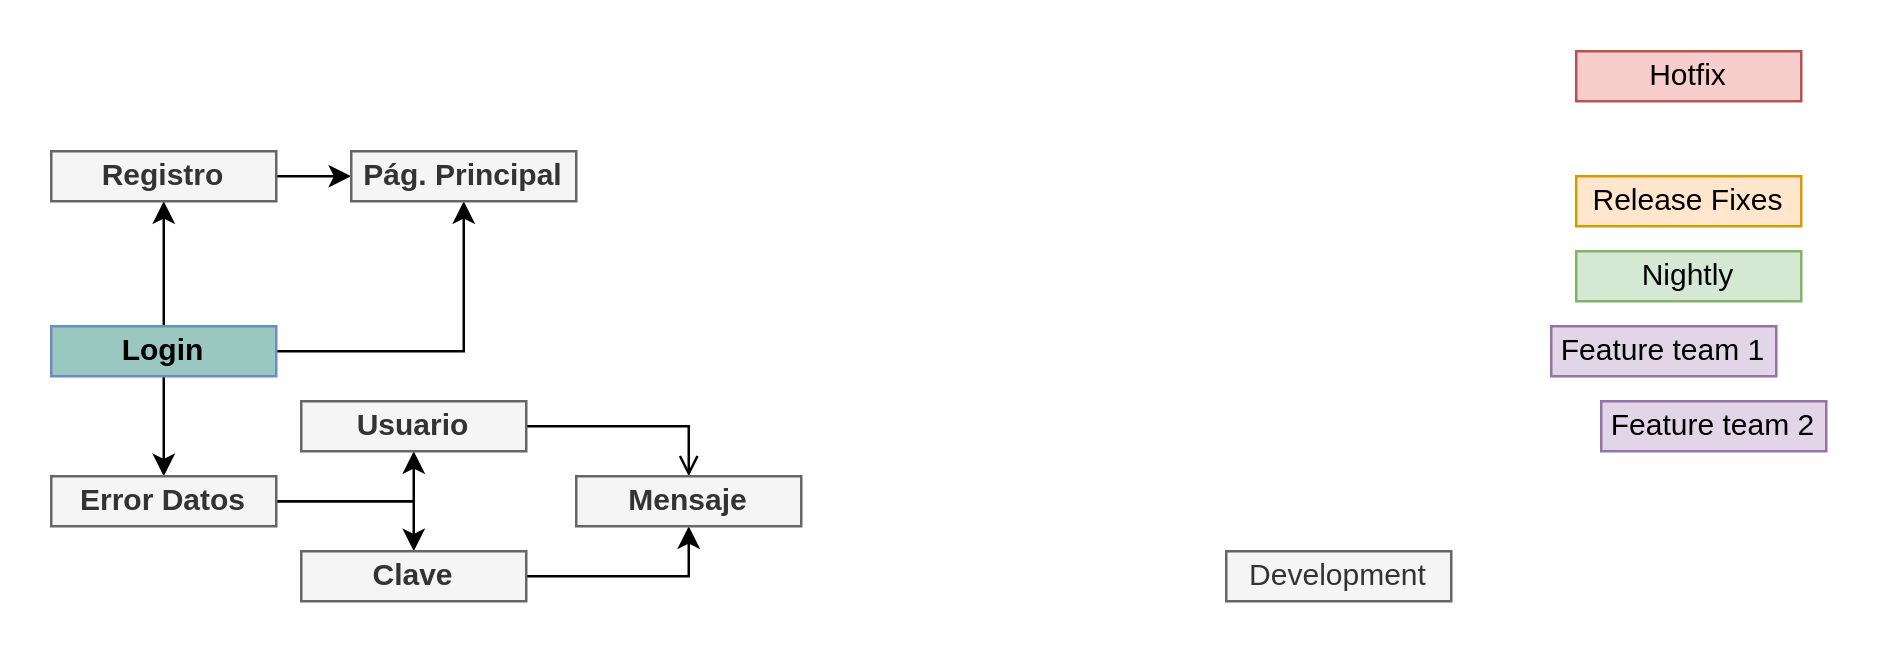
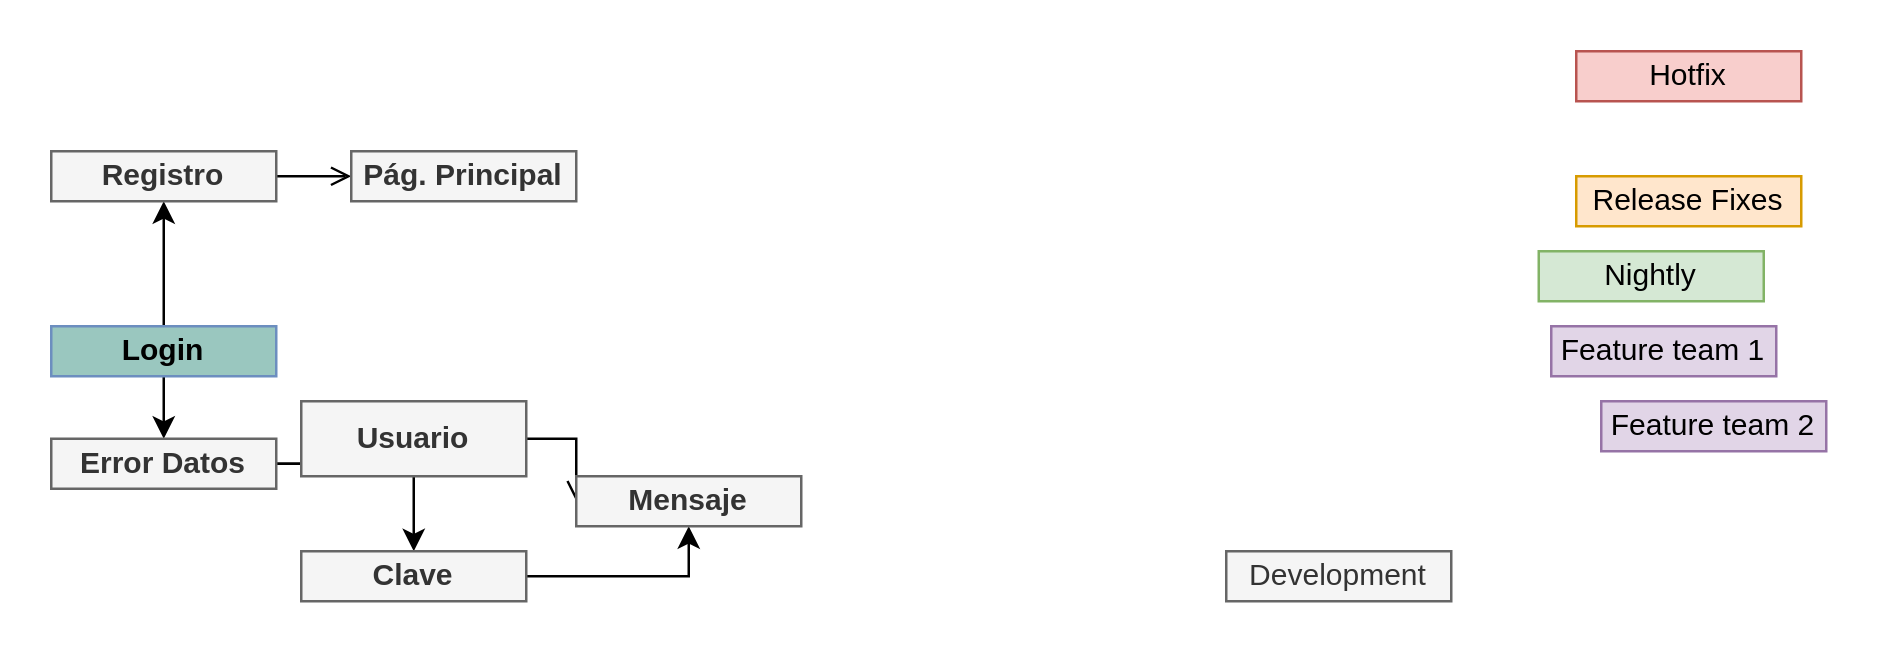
(333, 176) -> (337, 176)
(1689, 276) -> (1651, 276)
(437, 351) -> none
(414, 426) -> (414, 439)
(164, 501) -> (164, 464)
